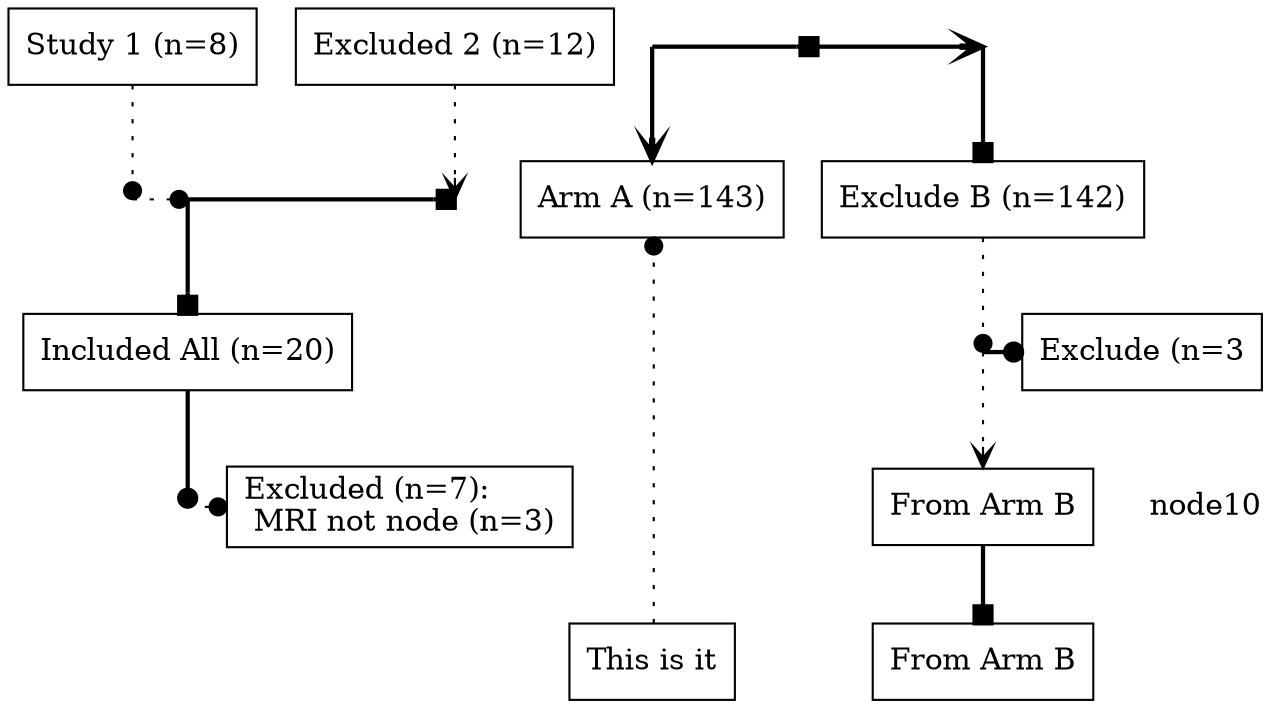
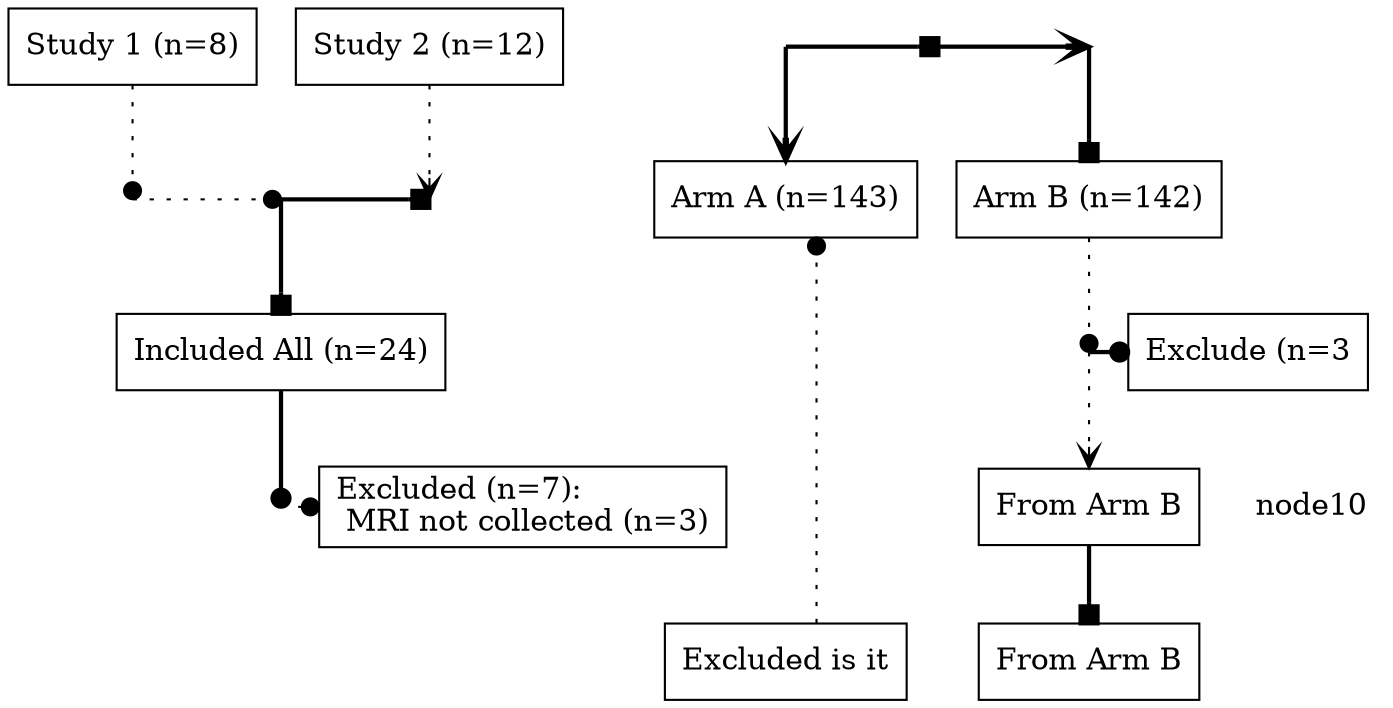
(455, 47) -> (429, 47)
(983, 199) -> (1089, 199)
(188, 352) -> (281, 352)
(400, 507) -> (523, 507)
(652, 662) -> (786, 662)
